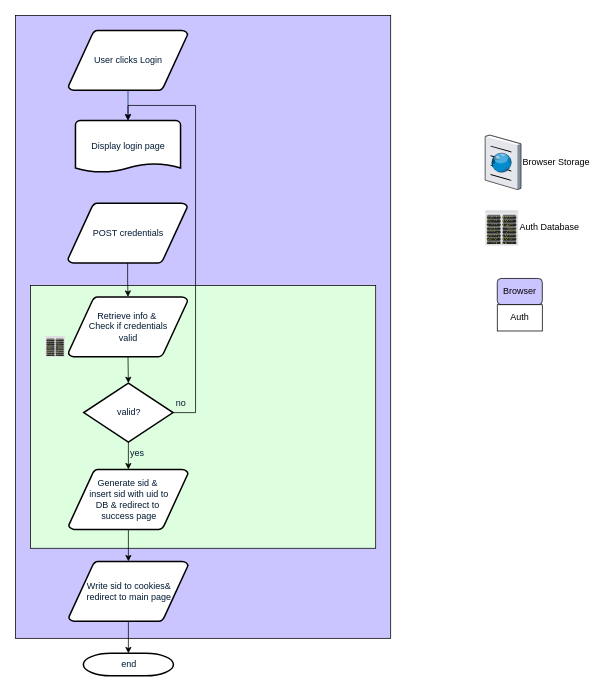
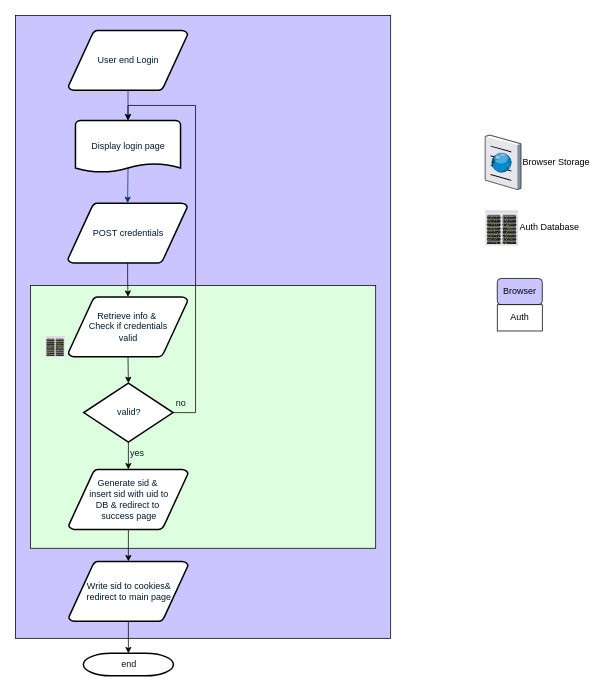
(128, 60) -> (128, 60)
none -> (128, 190)
